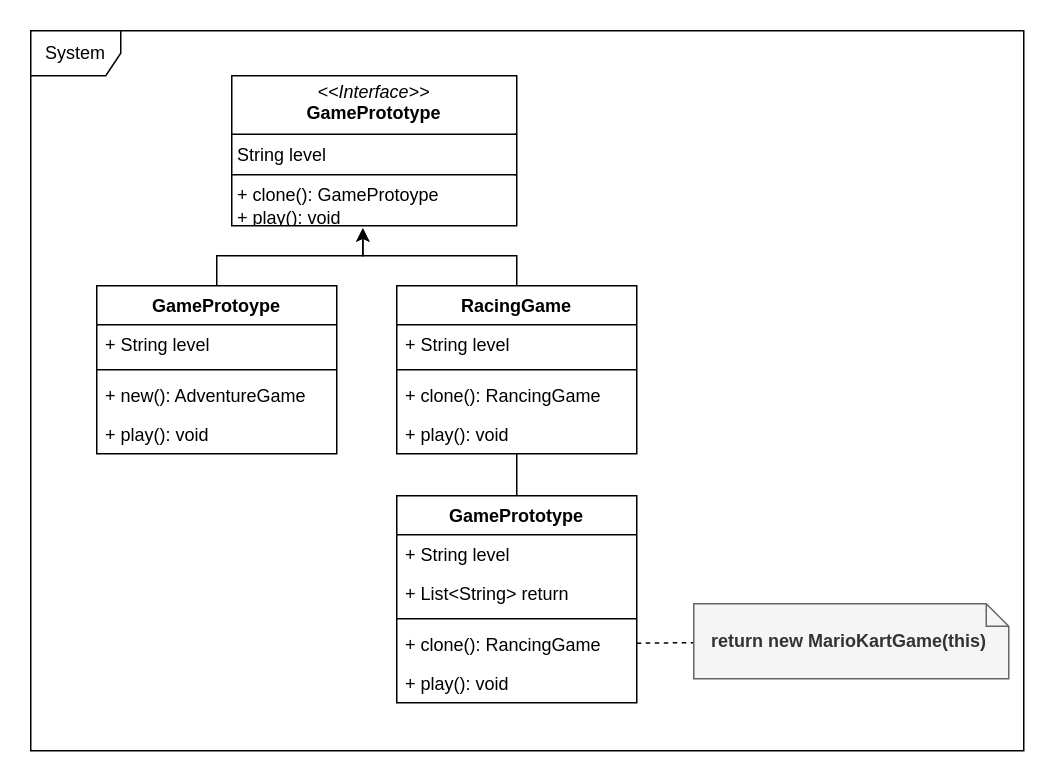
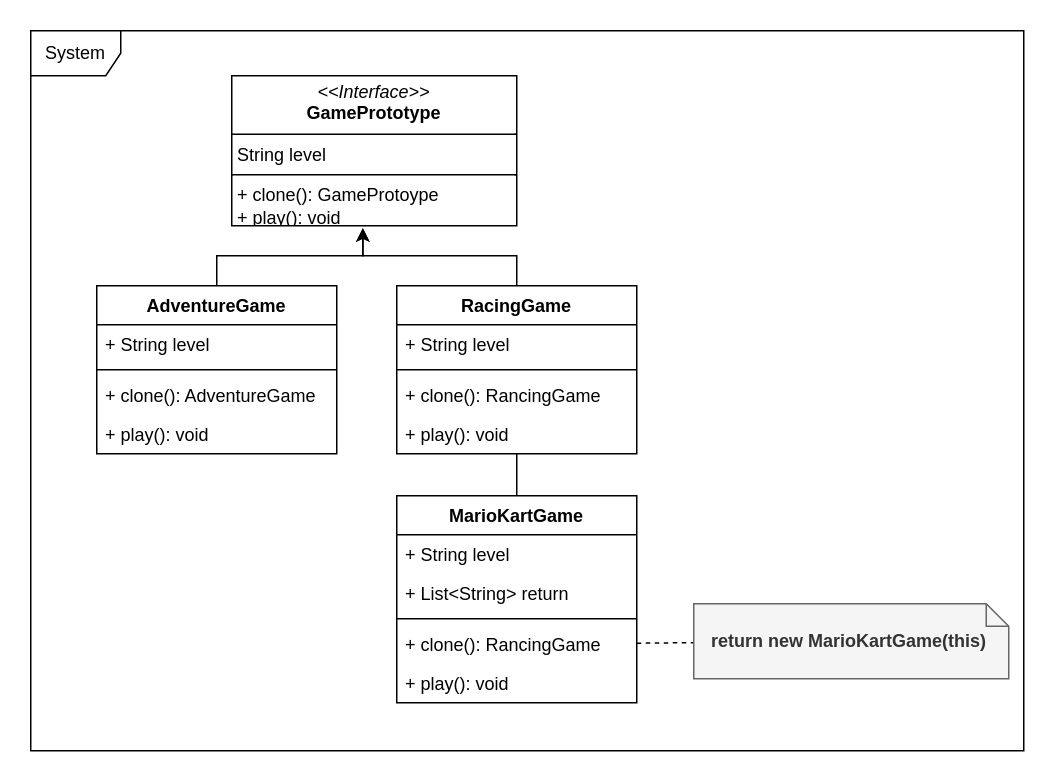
(217, 307) -> (217, 307)
(210, 397) -> (217, 397)
(517, 517) -> (517, 517)
